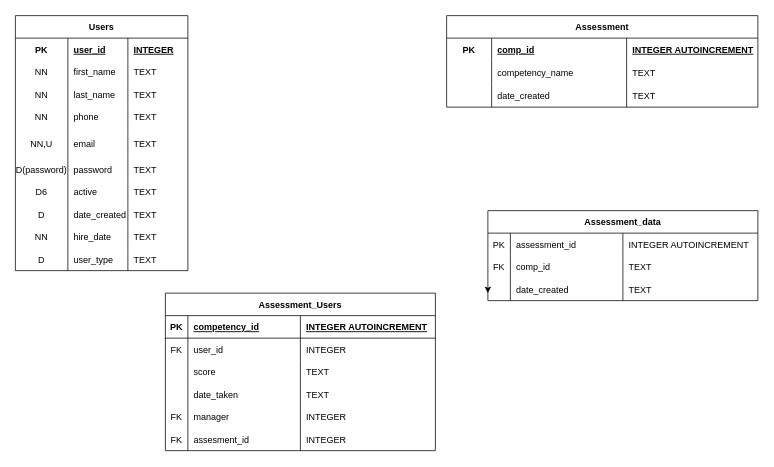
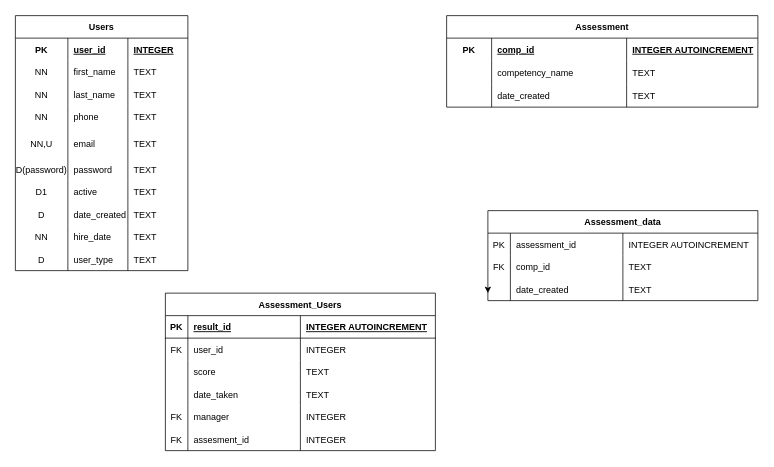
(41, 192) -> (41, 192)
(225, 327) -> (214, 327)
